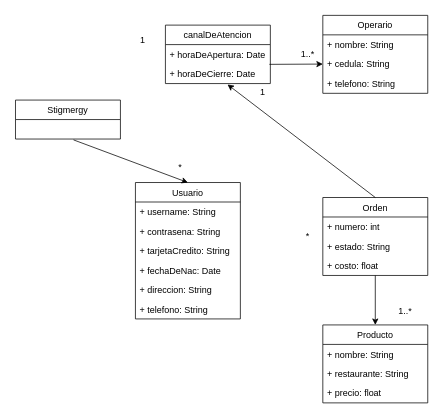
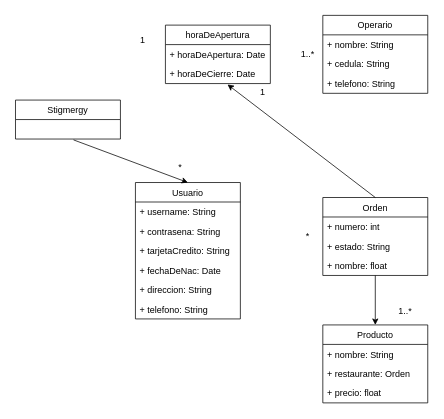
(218, 35) -> (218, 35)
(287, 64) -> none
(358, 266) -> (360, 266)
(375, 374) -> (374, 374)
